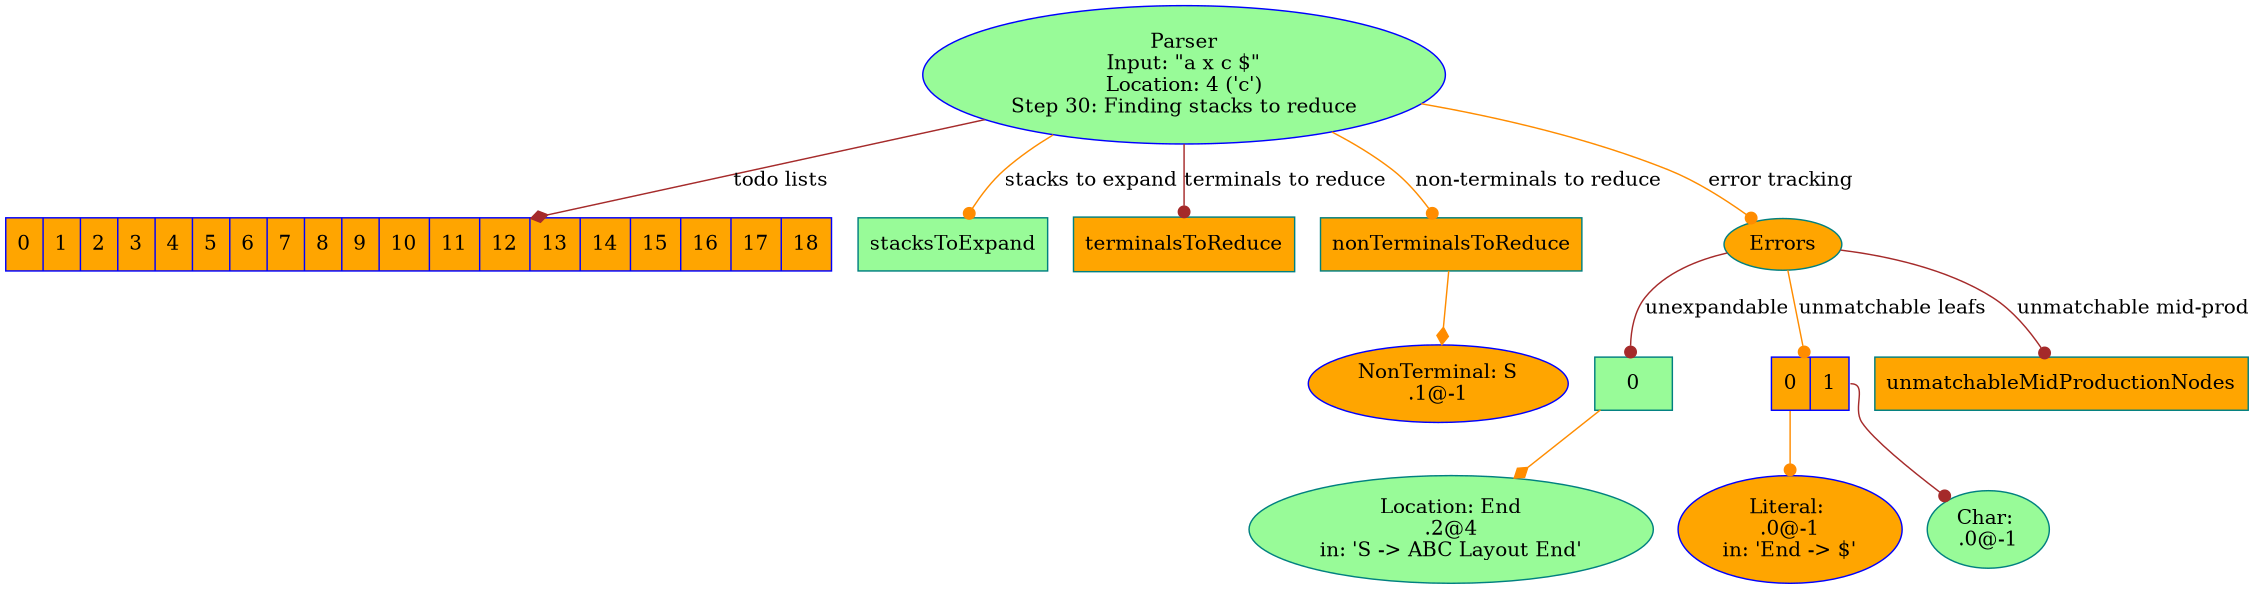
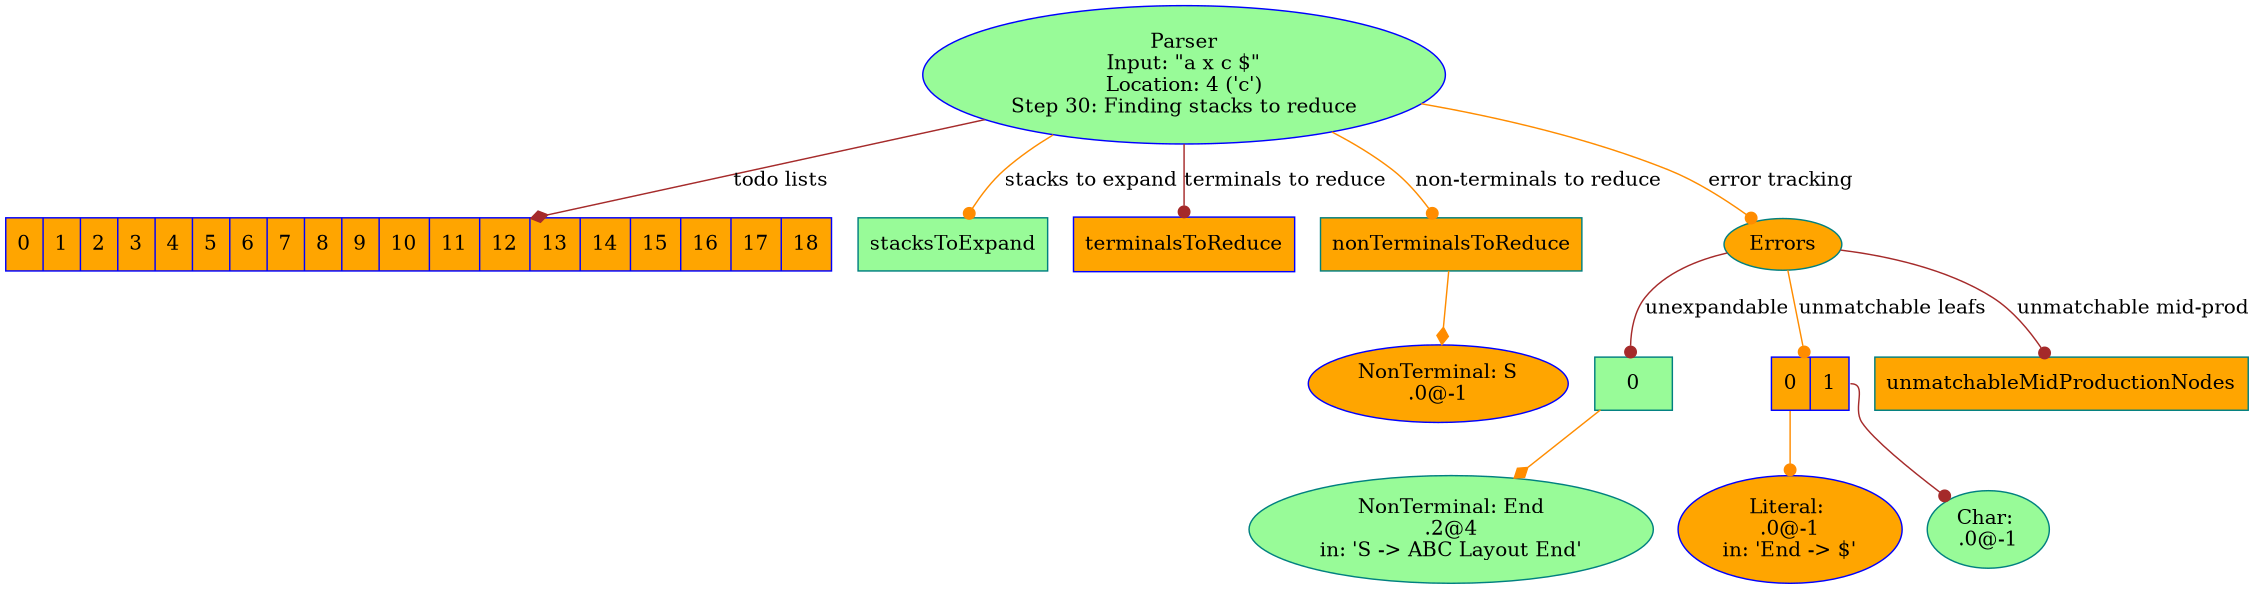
(1184, 244) -> (1184, 244)
(1438, 384) -> (1438, 384)
(1451, 529) -> (1451, 529)
